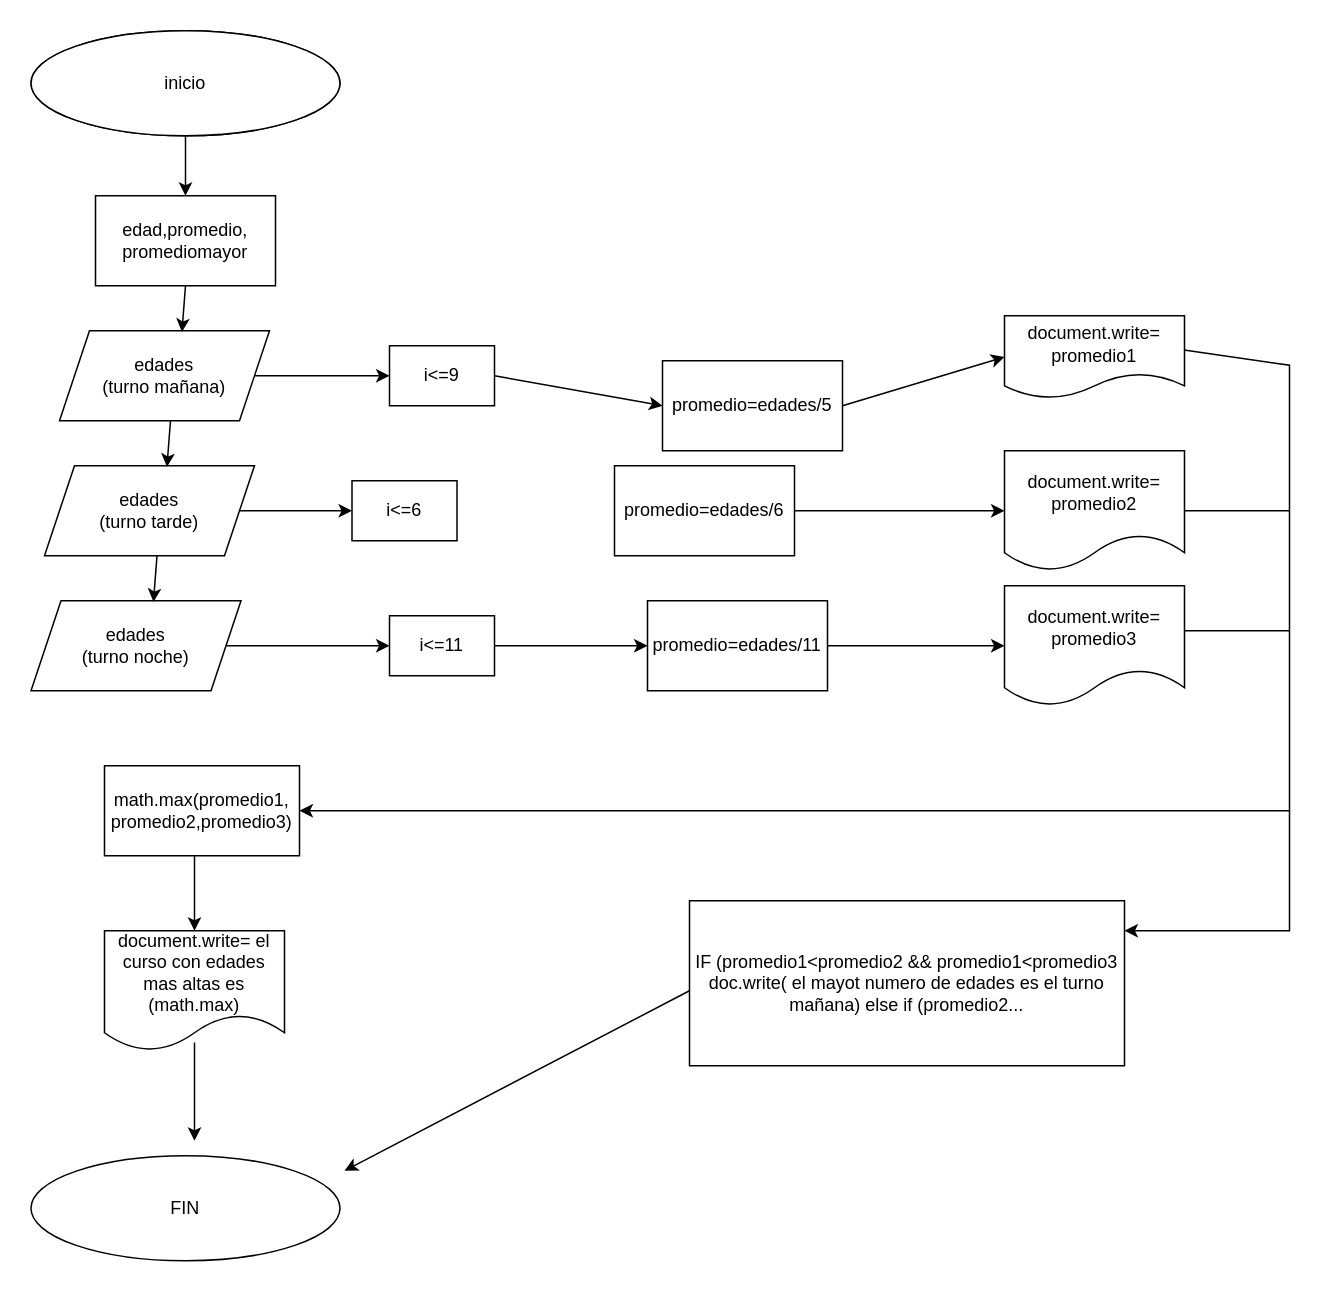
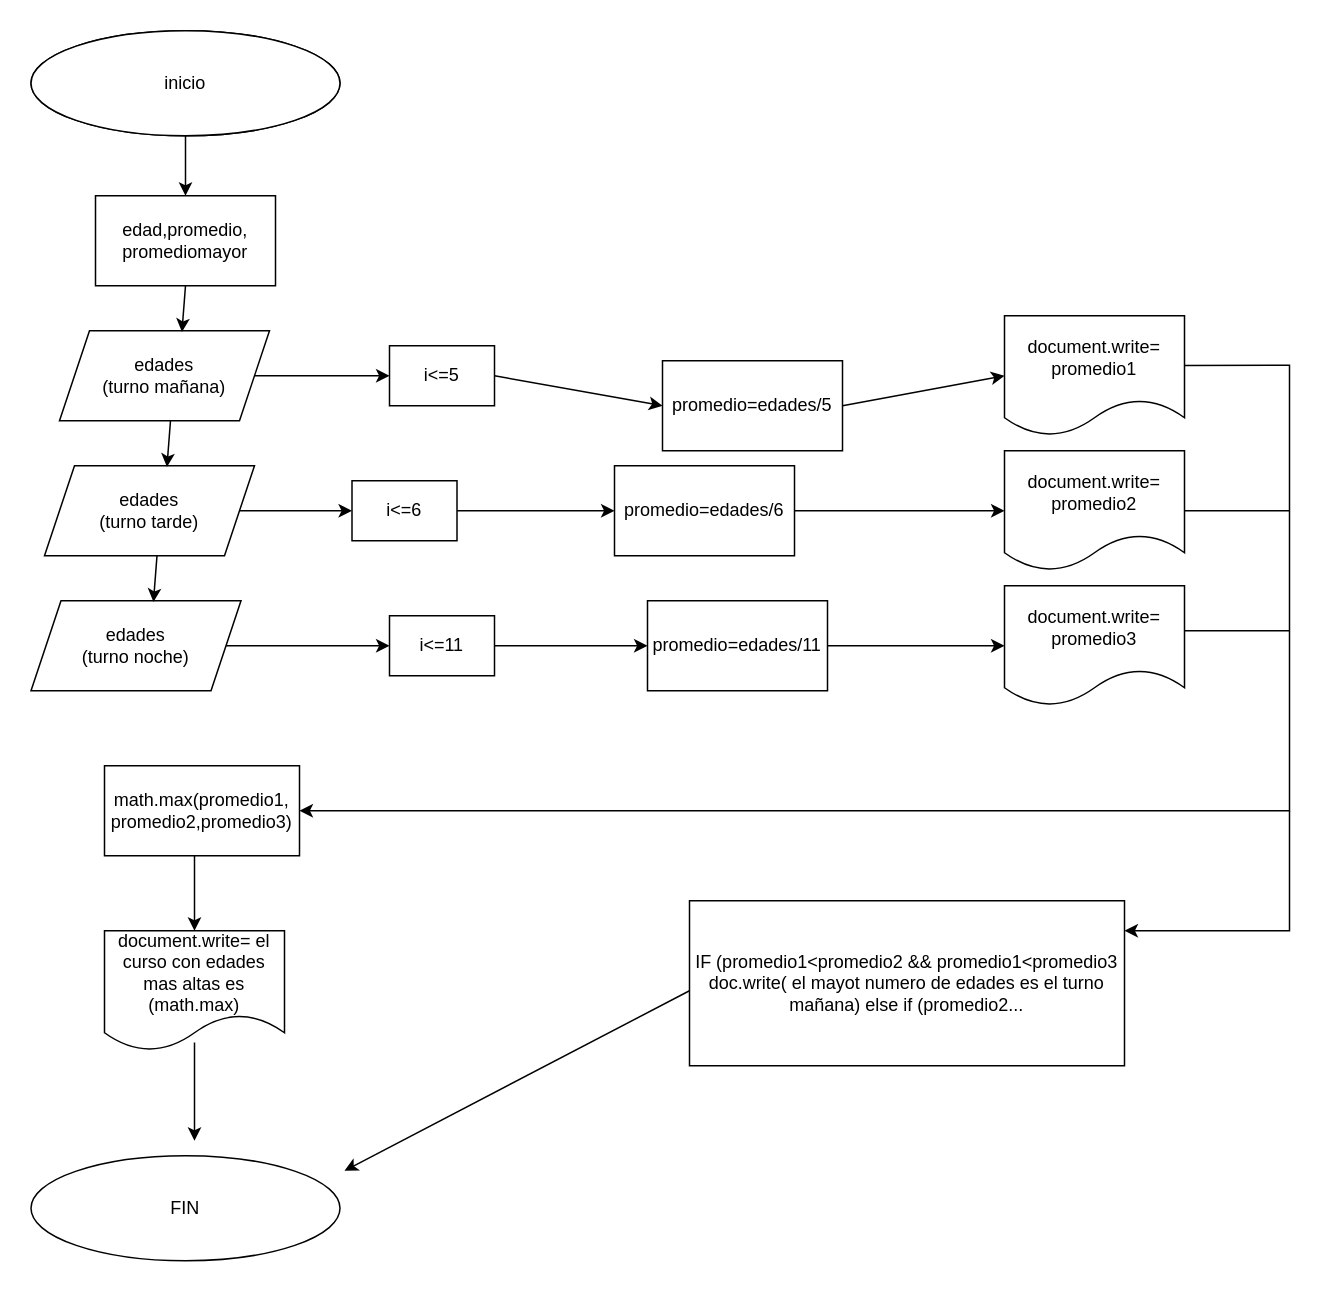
(1094, 357) -> (1094, 376)
(442, 376) -> (442, 376)
none -> (530, 511)
